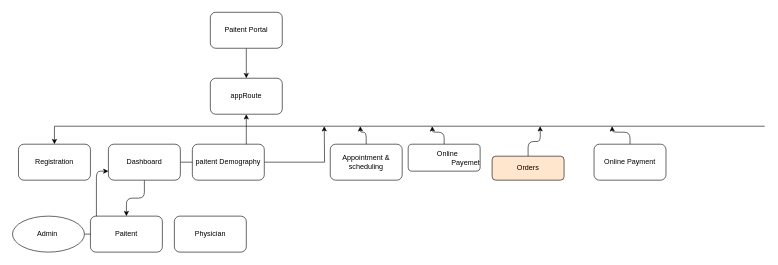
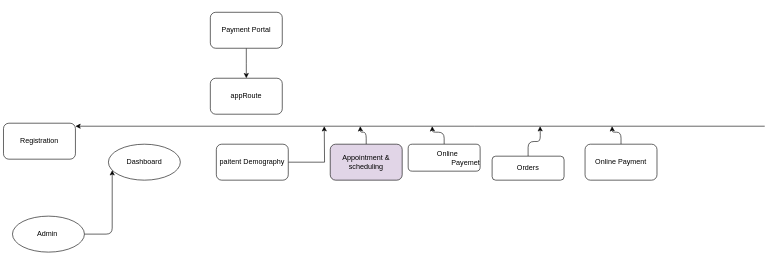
(246, 30) -> (246, 30)
(54, 162) -> (39, 141)
(144, 162) -> (144, 162)
(220, 162) -> none
(228, 162) -> (252, 162)
(366, 162) -> (366, 162)
(630, 162) -> (621, 162)
(528, 168) -> (528, 168)
(139, 198) -> none
(126, 234) -> none
(210, 234) -> none
